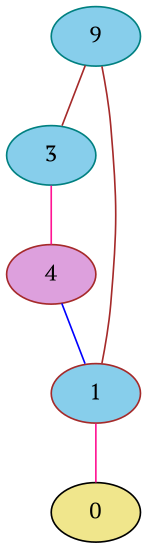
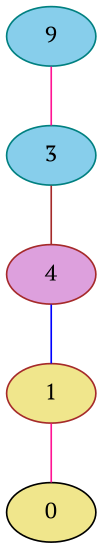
(74, 96) -> (51, 96)
(51, 215) -> (51, 215)
(116, 215) -> none
(96, 393) -> (51, 393)
